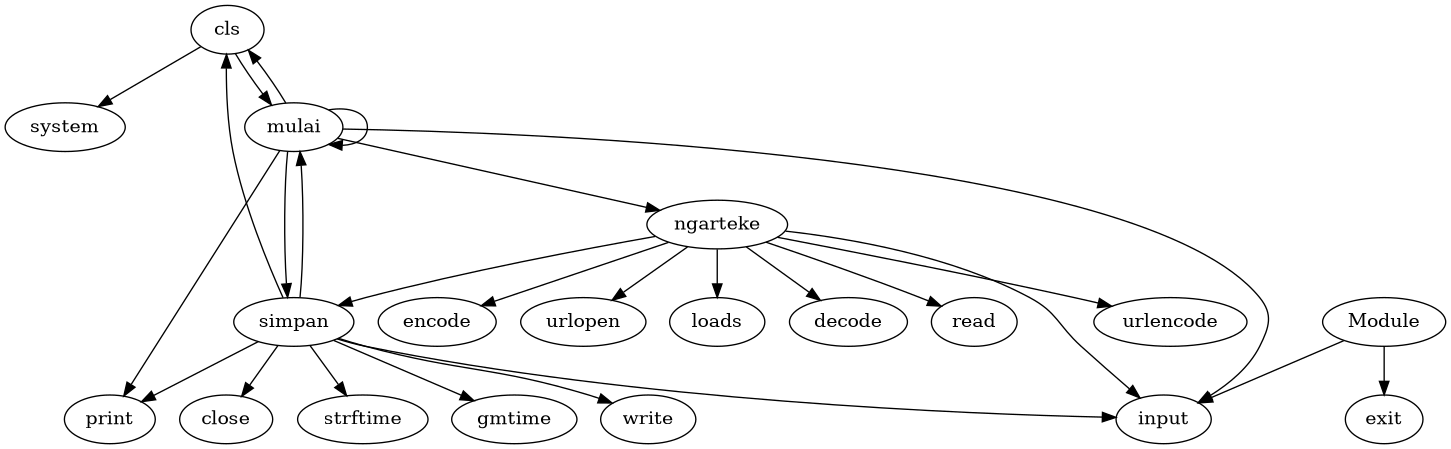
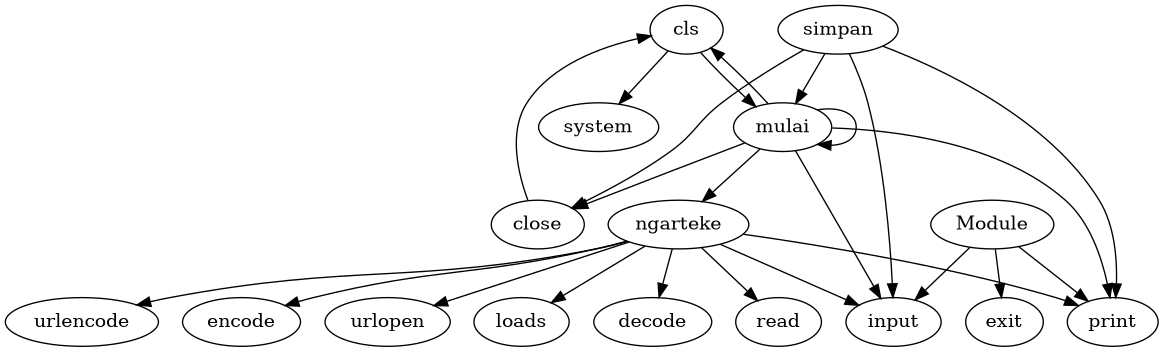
(241, 186) -> (536, 91)
(285, 218) -> (666, 173)
(503, 266) -> (906, 262)
none -> (1048, 270)
(363, 419) -> none
(514, 419) -> none
(648, 419) -> none
